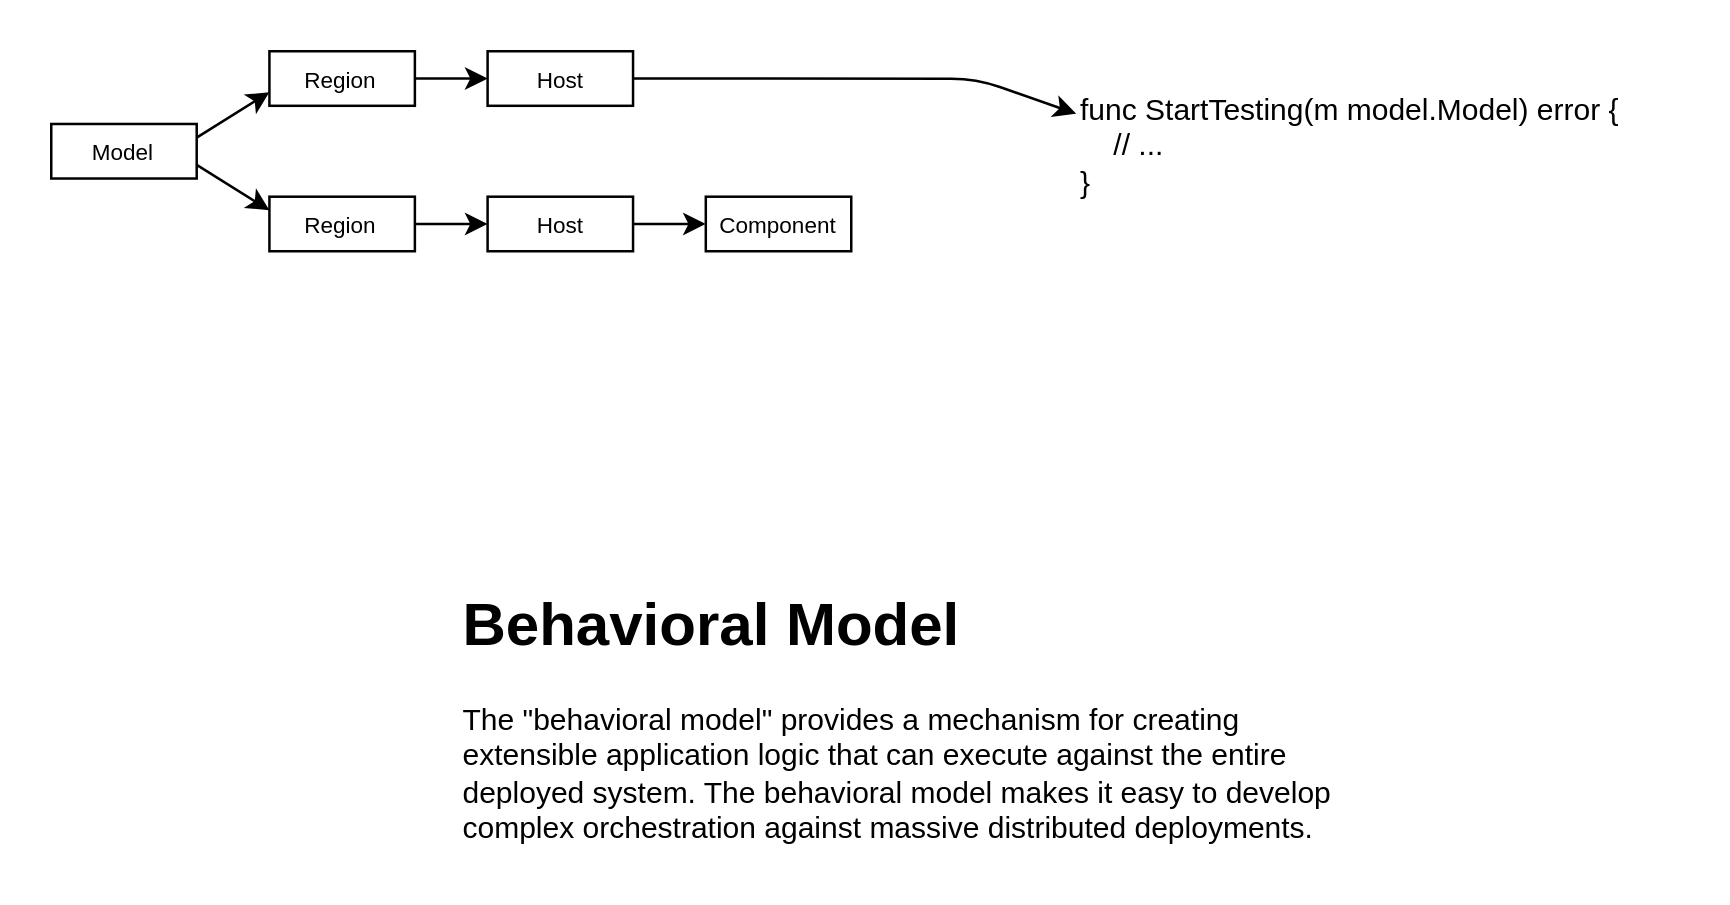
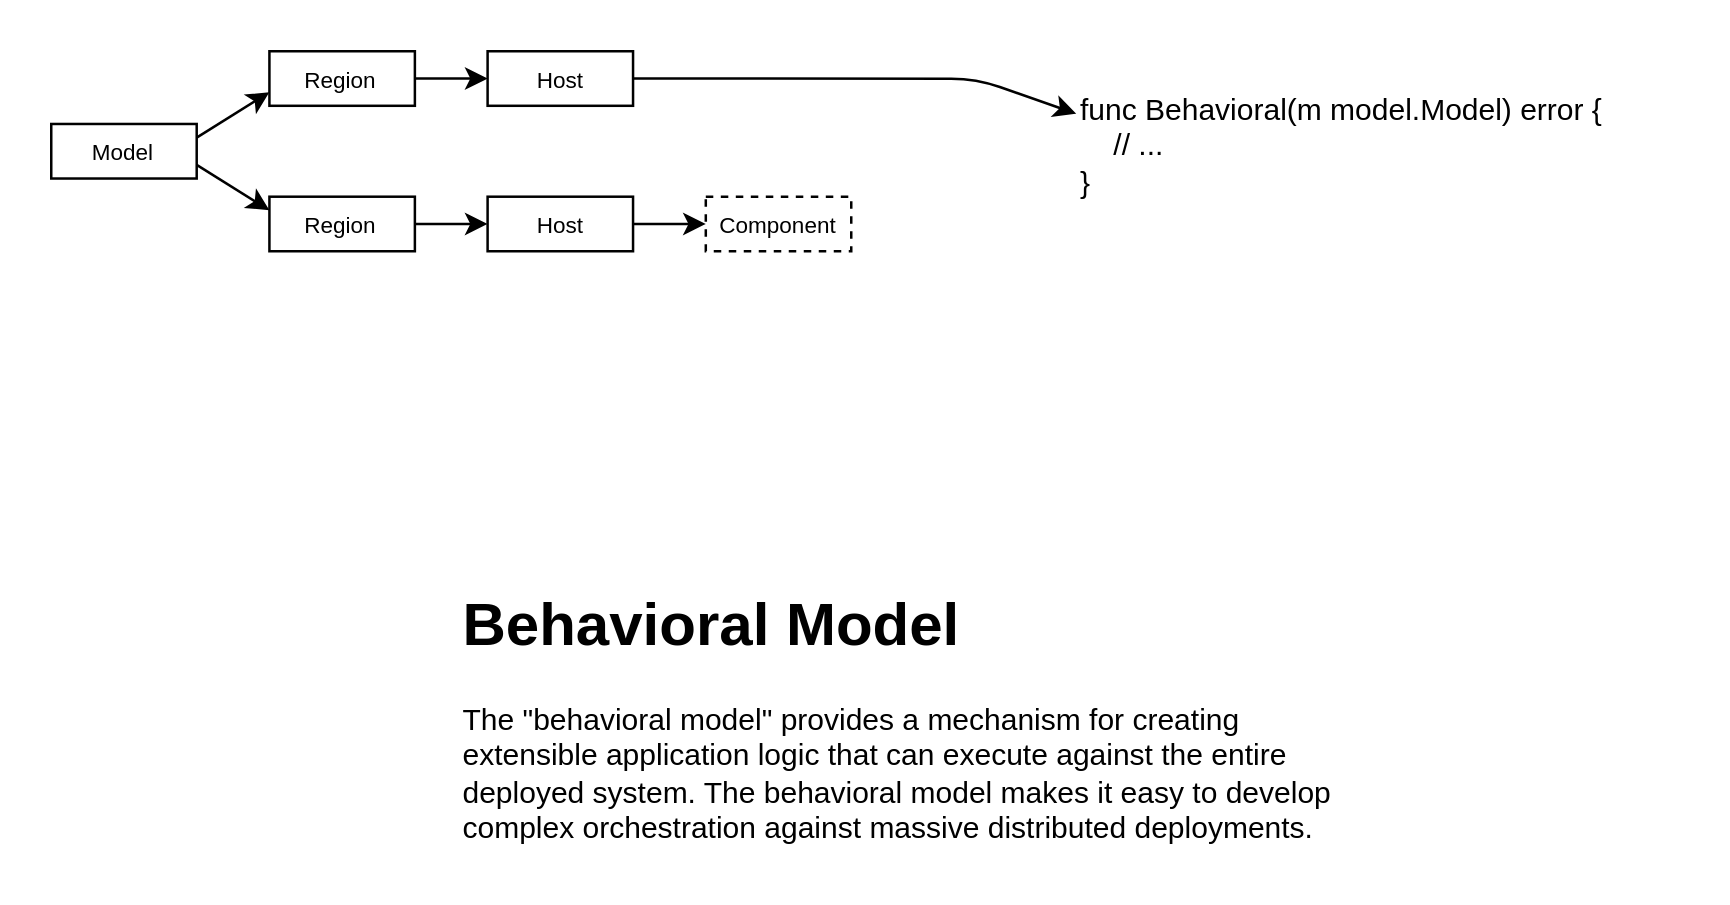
(1386, 148) -> (1365, 148)
(779, 224) -> (779, 224)
